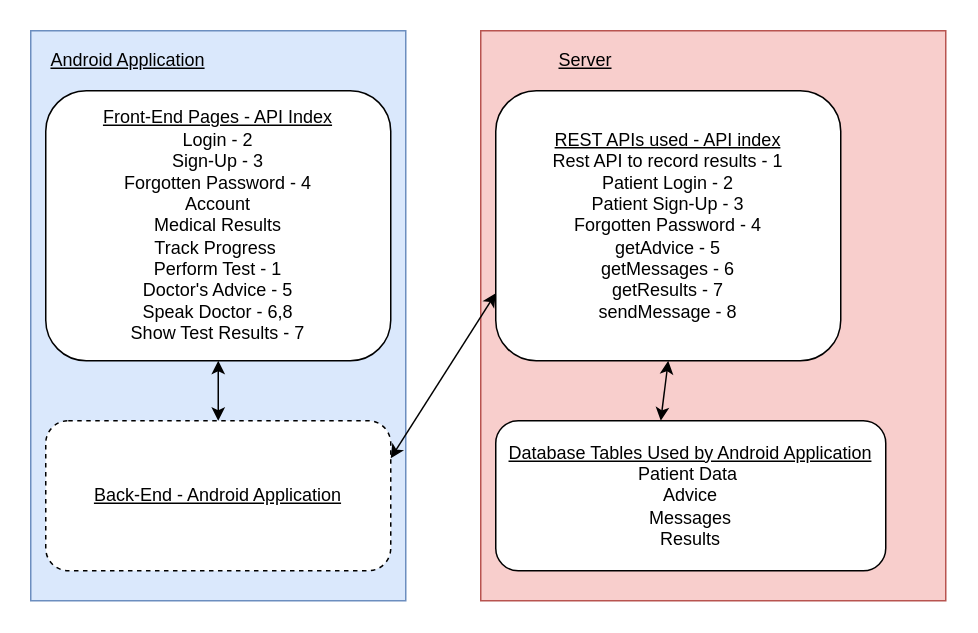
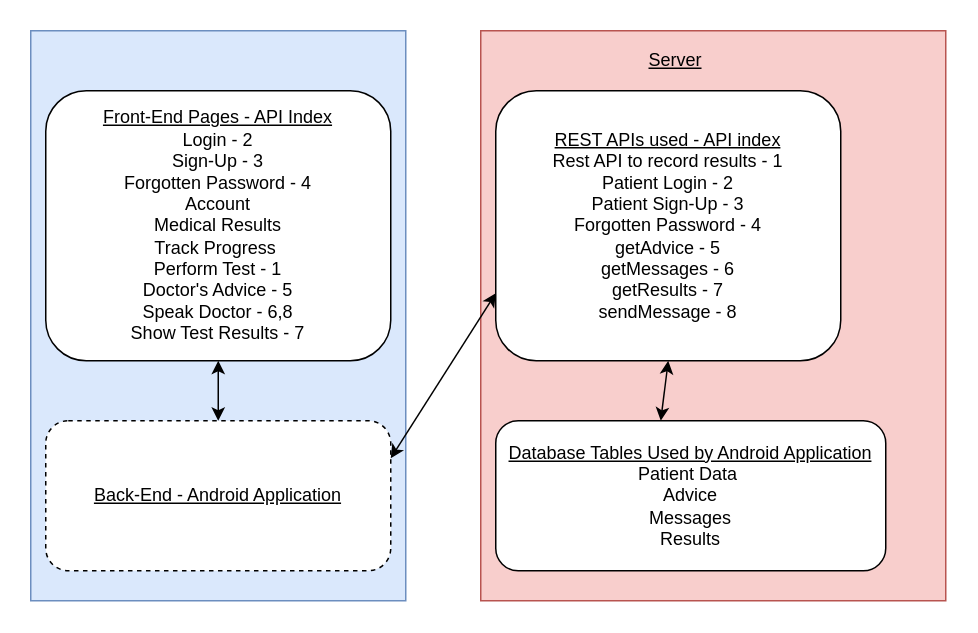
(128, 61) -> none
(586, 61) -> (676, 61)
